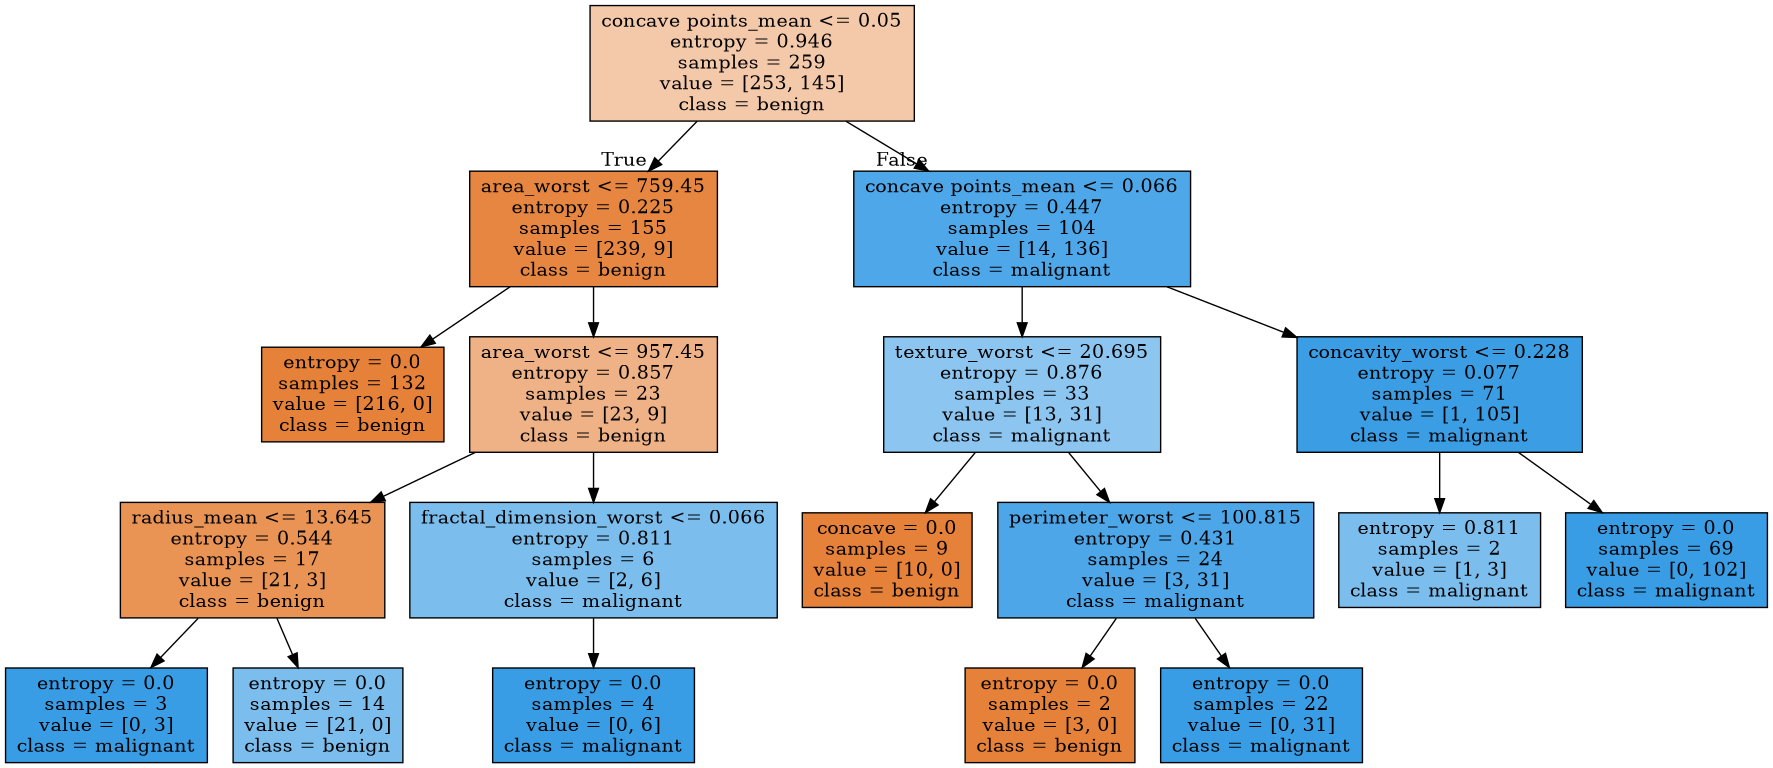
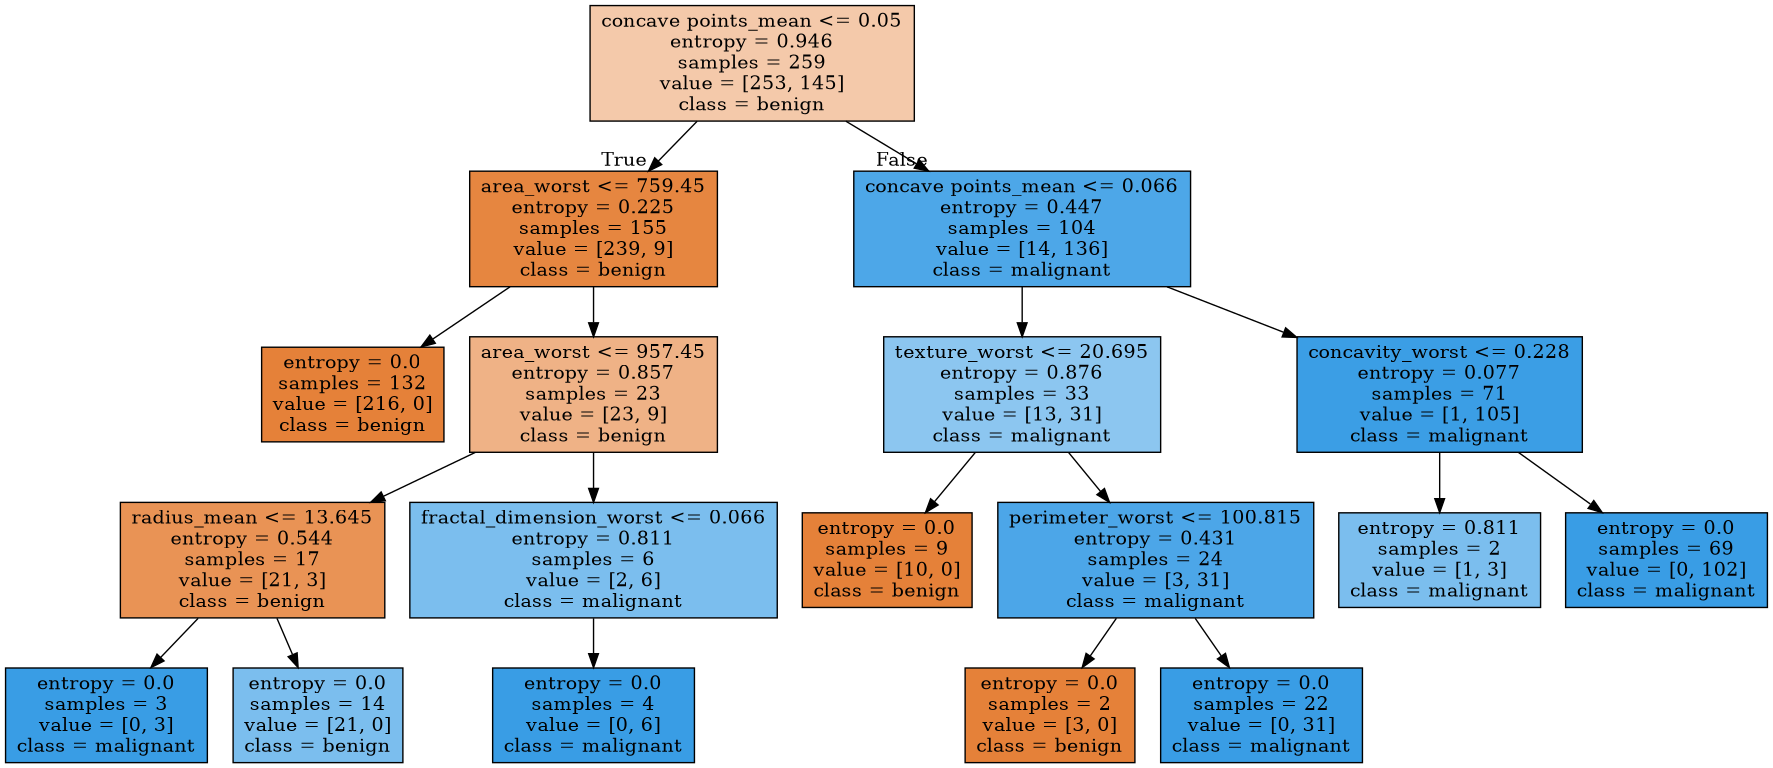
(887, 560) -> (887, 560)
